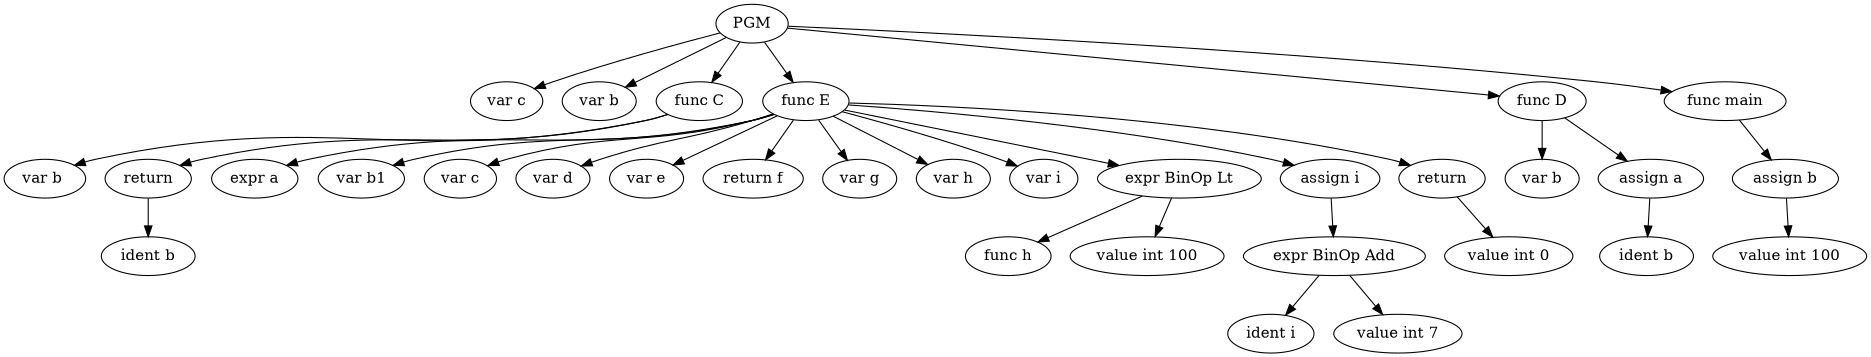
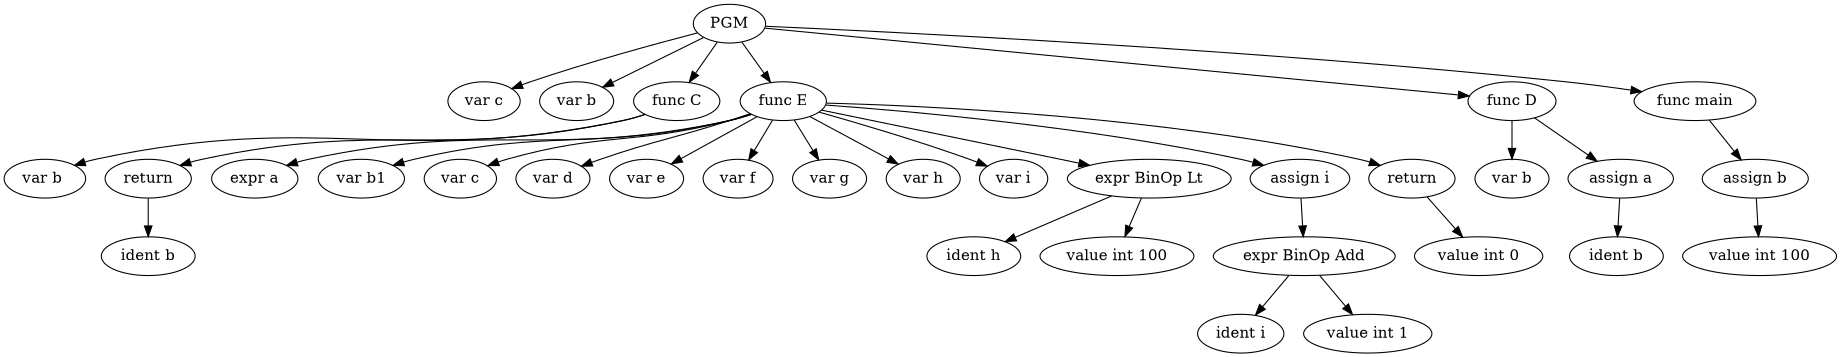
(753, 179) -> (738, 179)
(1008, 256) -> (974, 256)
(1398, 334) -> (1368, 334)
